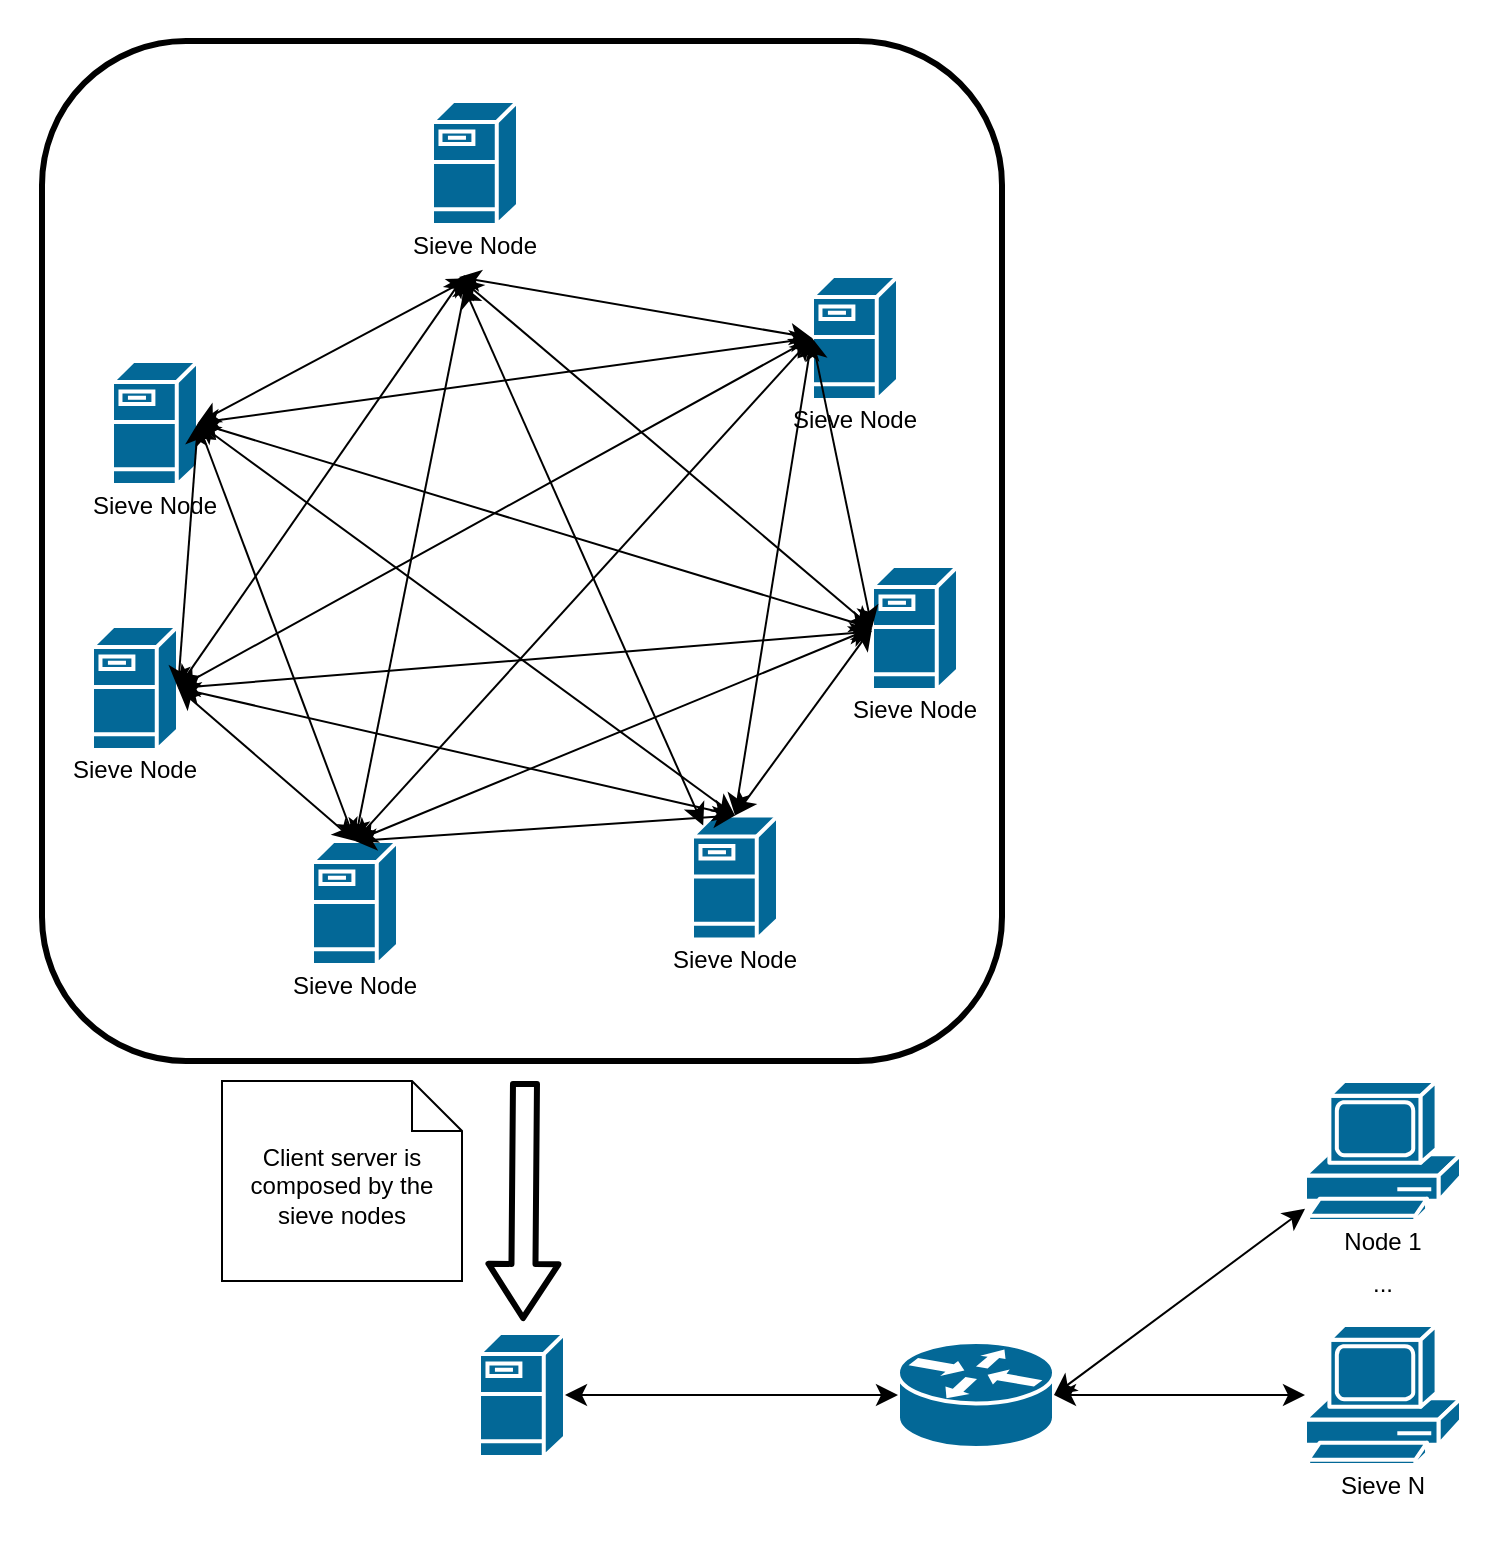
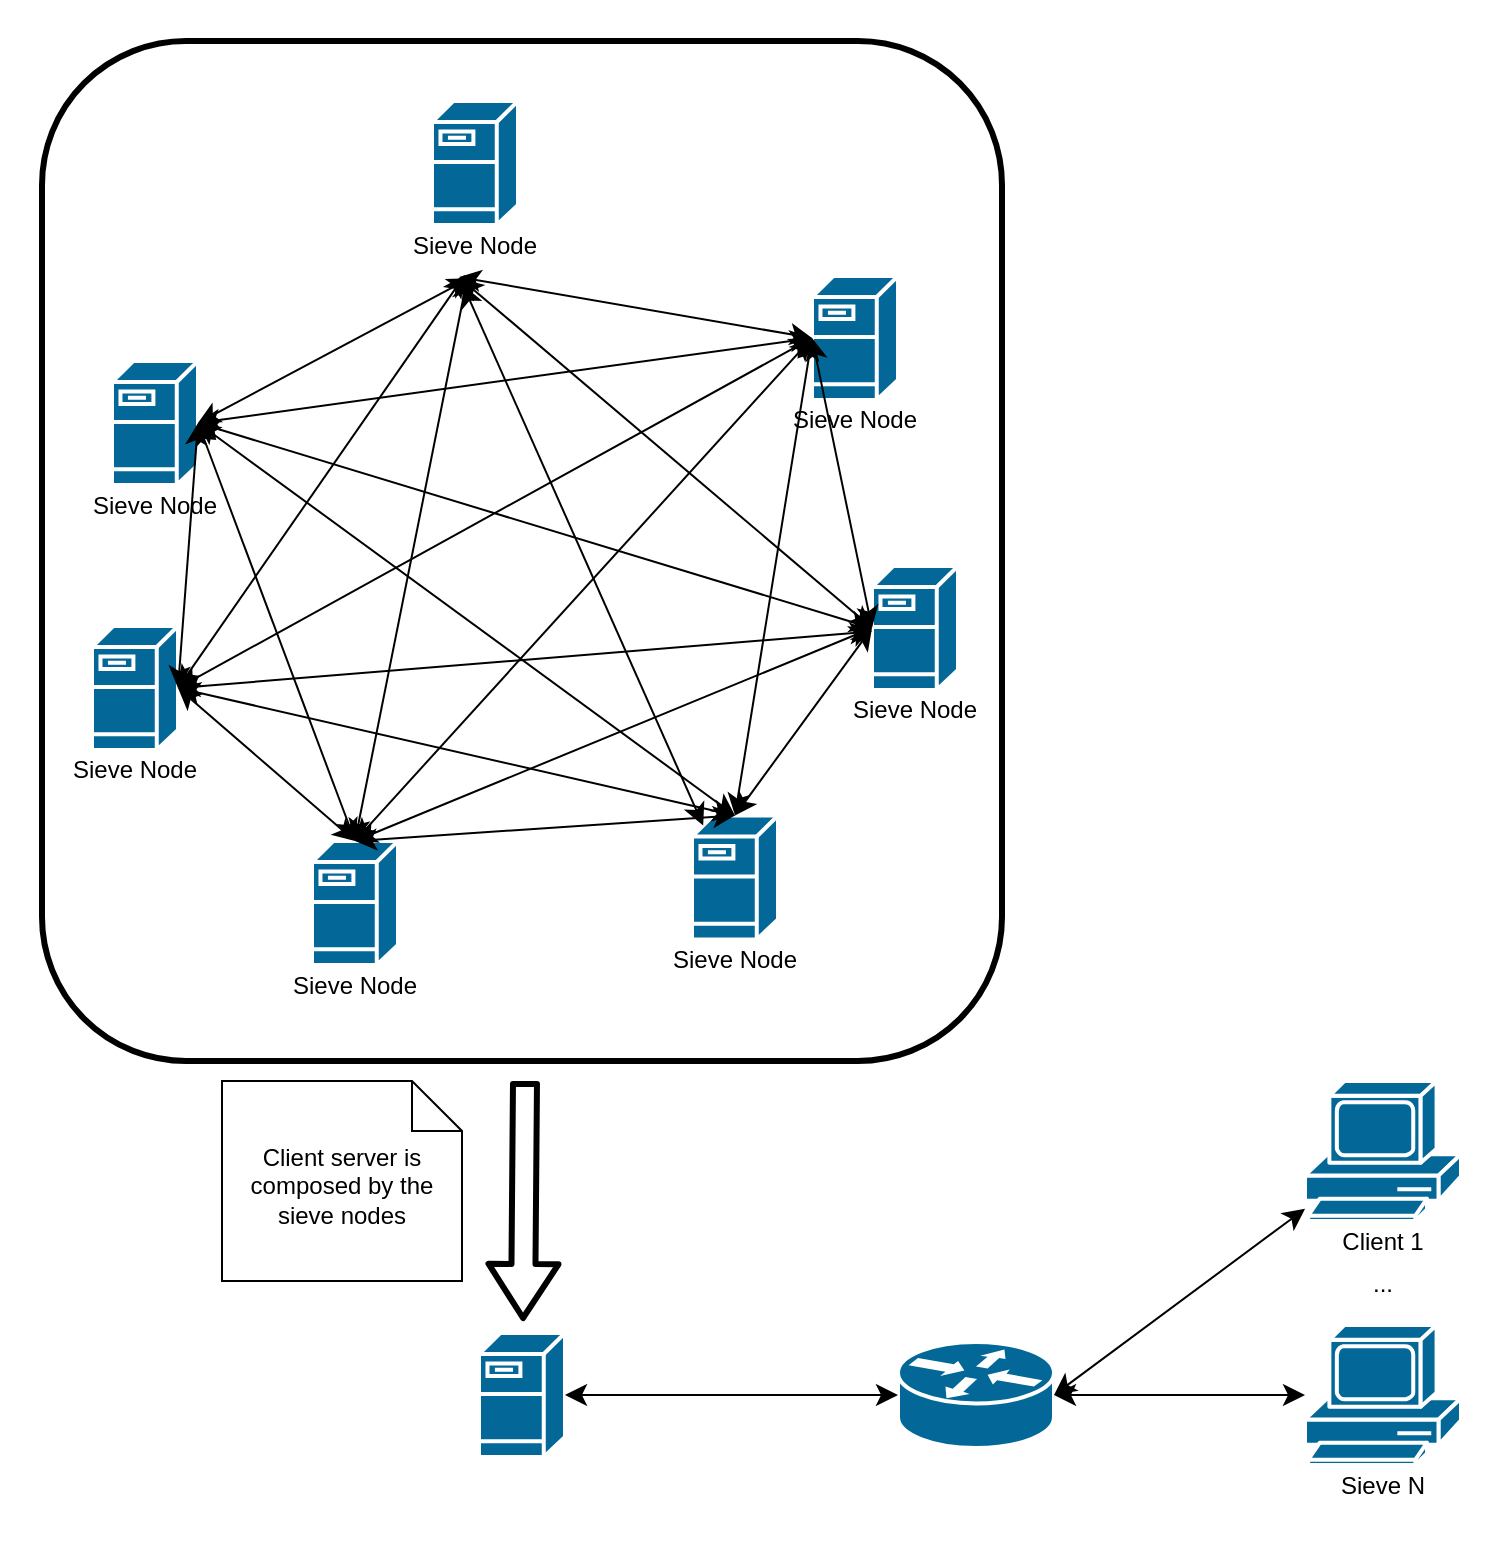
(1384, 1243) -> (1384, 1243)
